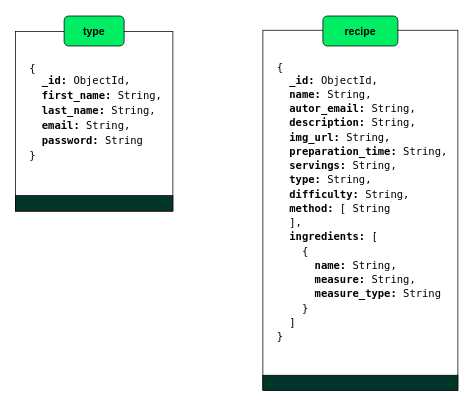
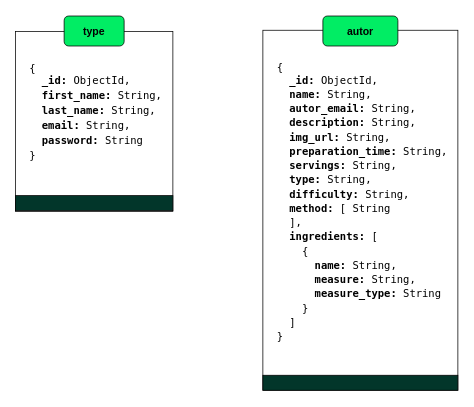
(360, 31) -> (360, 31)
